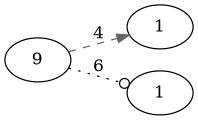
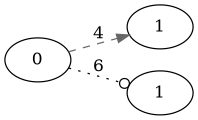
(38, 60) -> (38, 60)
